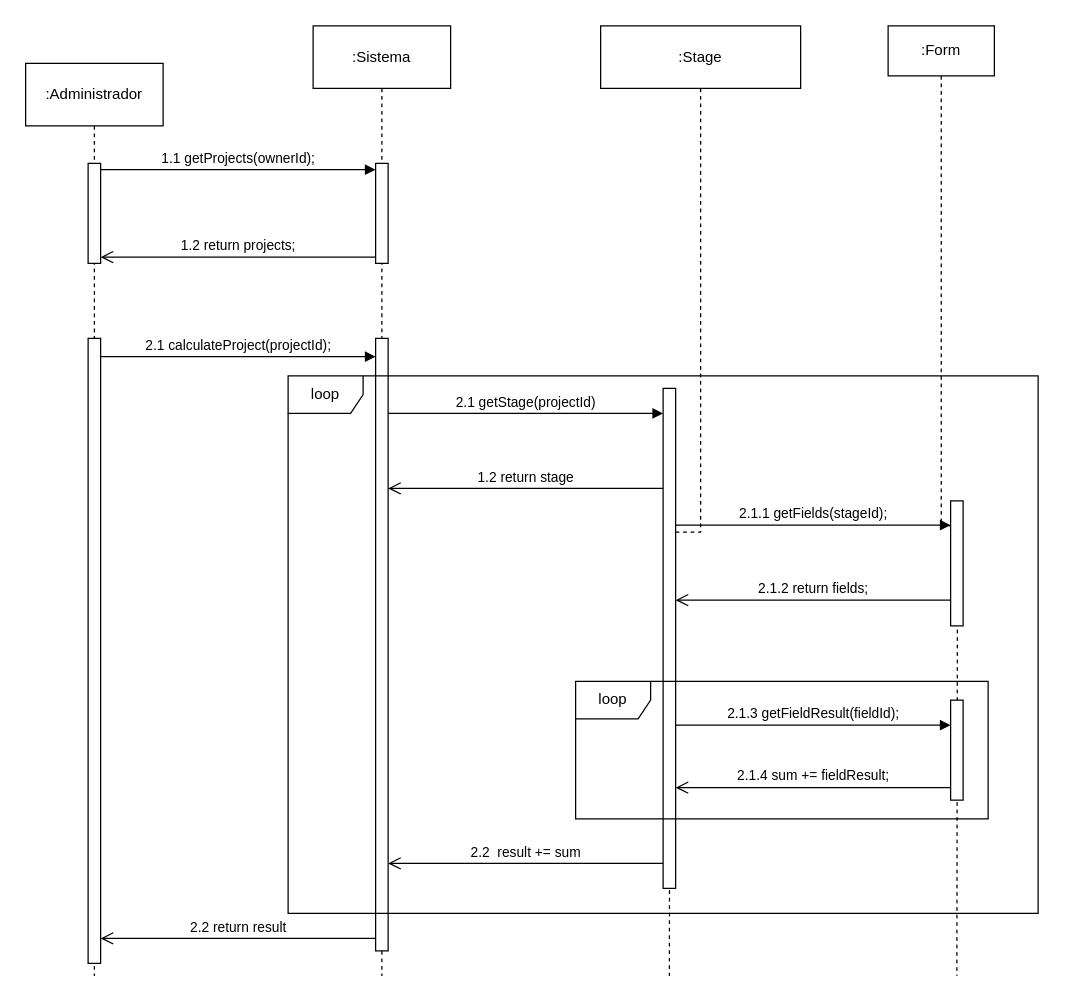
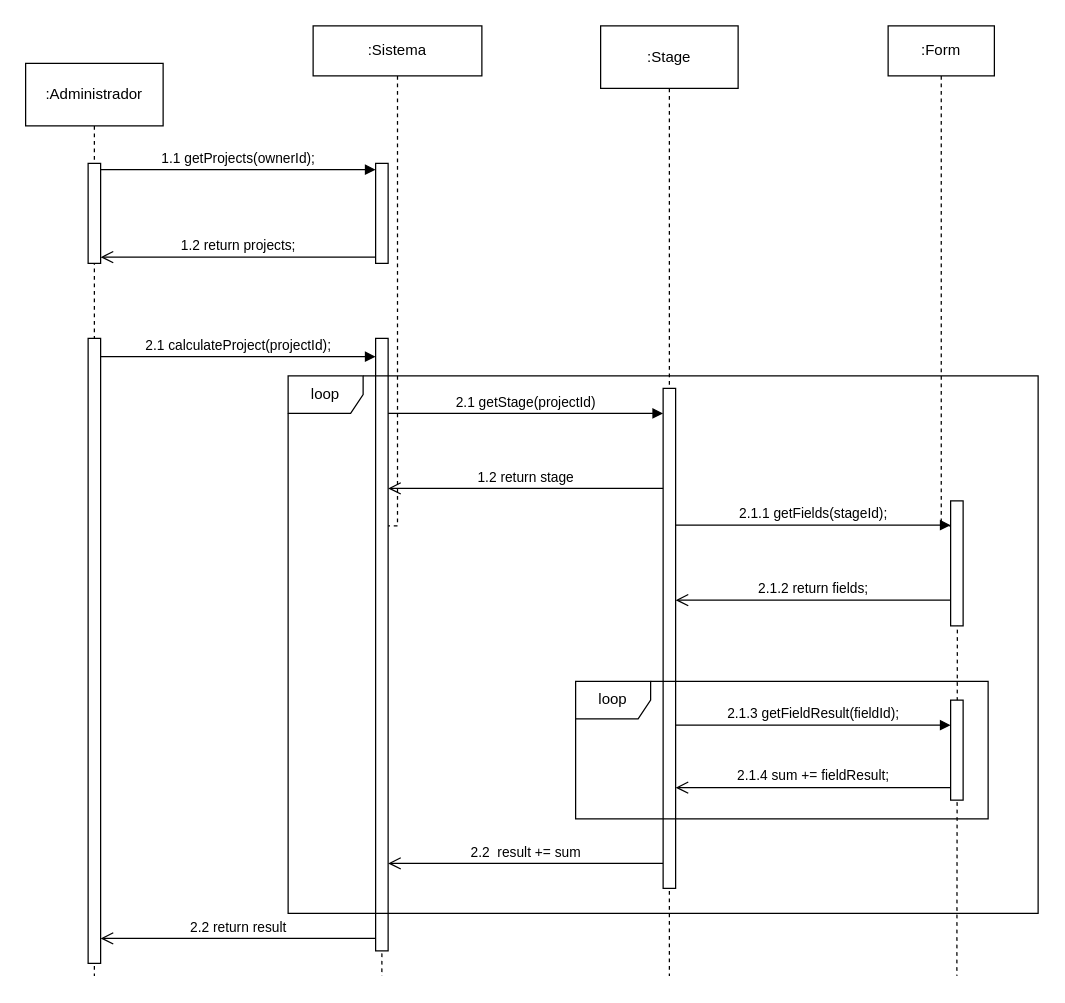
(382, 57) -> (398, 51)
(701, 57) -> (669, 57)
